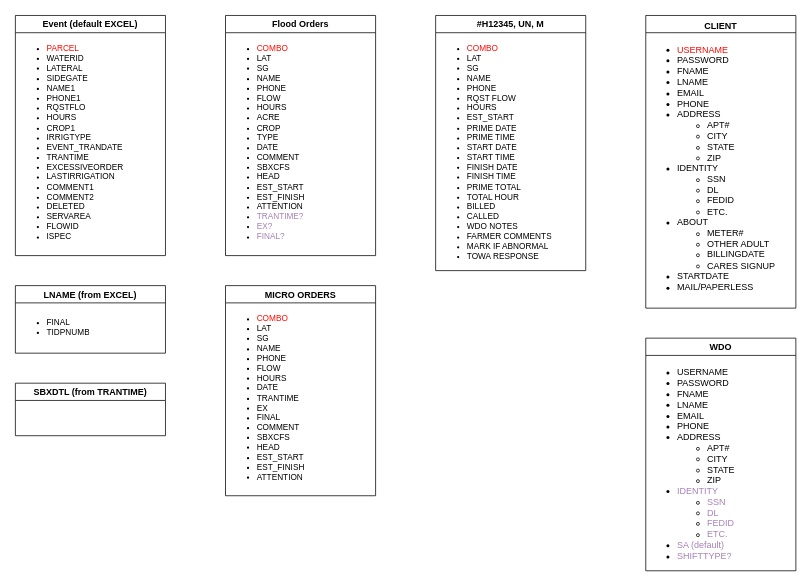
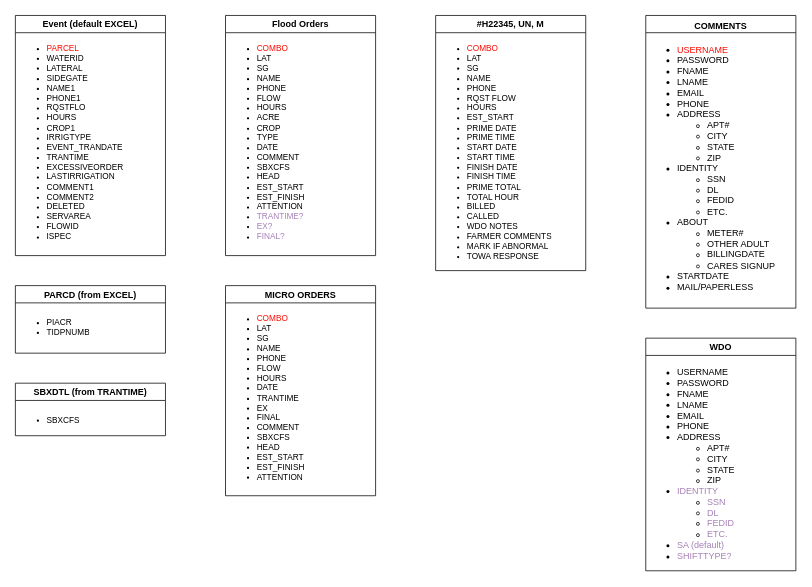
(510, 24) -> (510, 24)
(720, 26) -> (720, 26)
(90, 294) -> (90, 294)
(37, 320) -> (37, 320)
none -> (90, 415)
